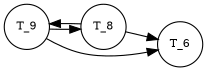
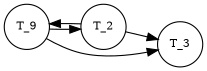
(104, 27) -> (104, 27)
(180, 44) -> (180, 44)
